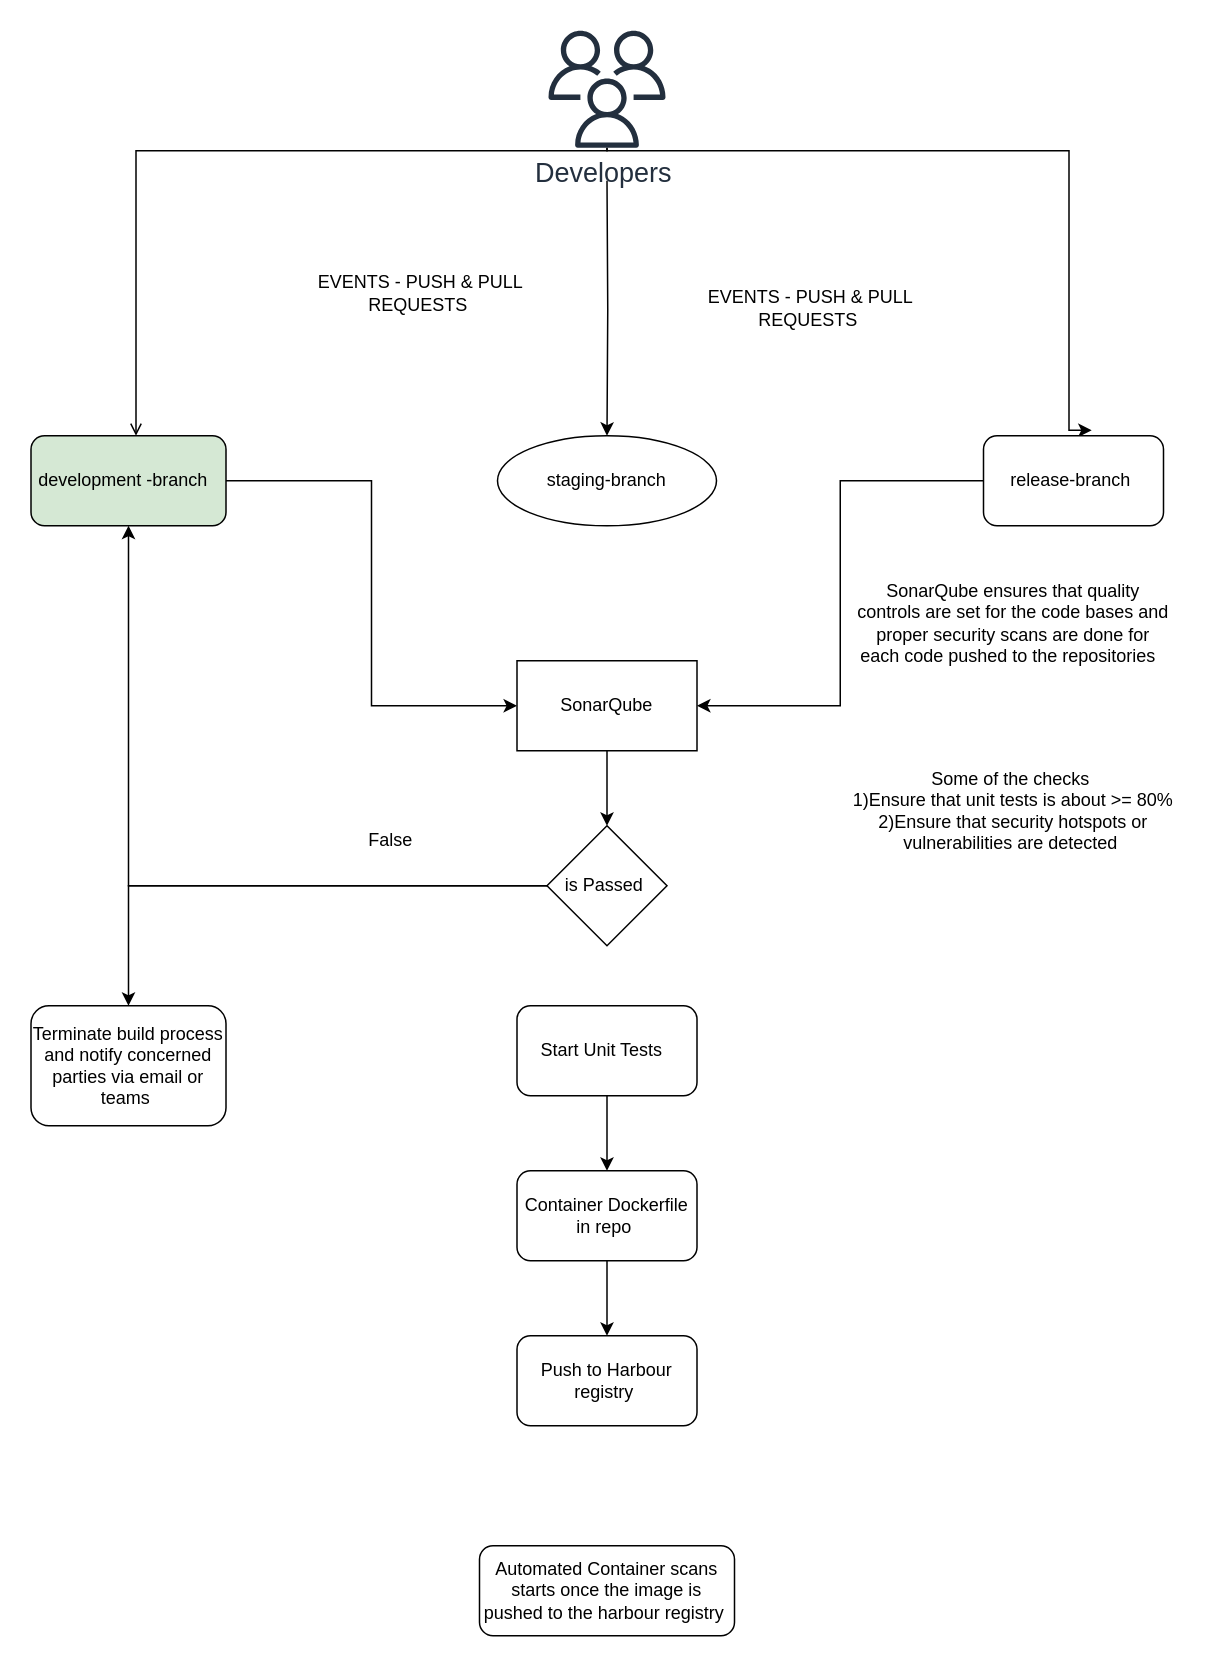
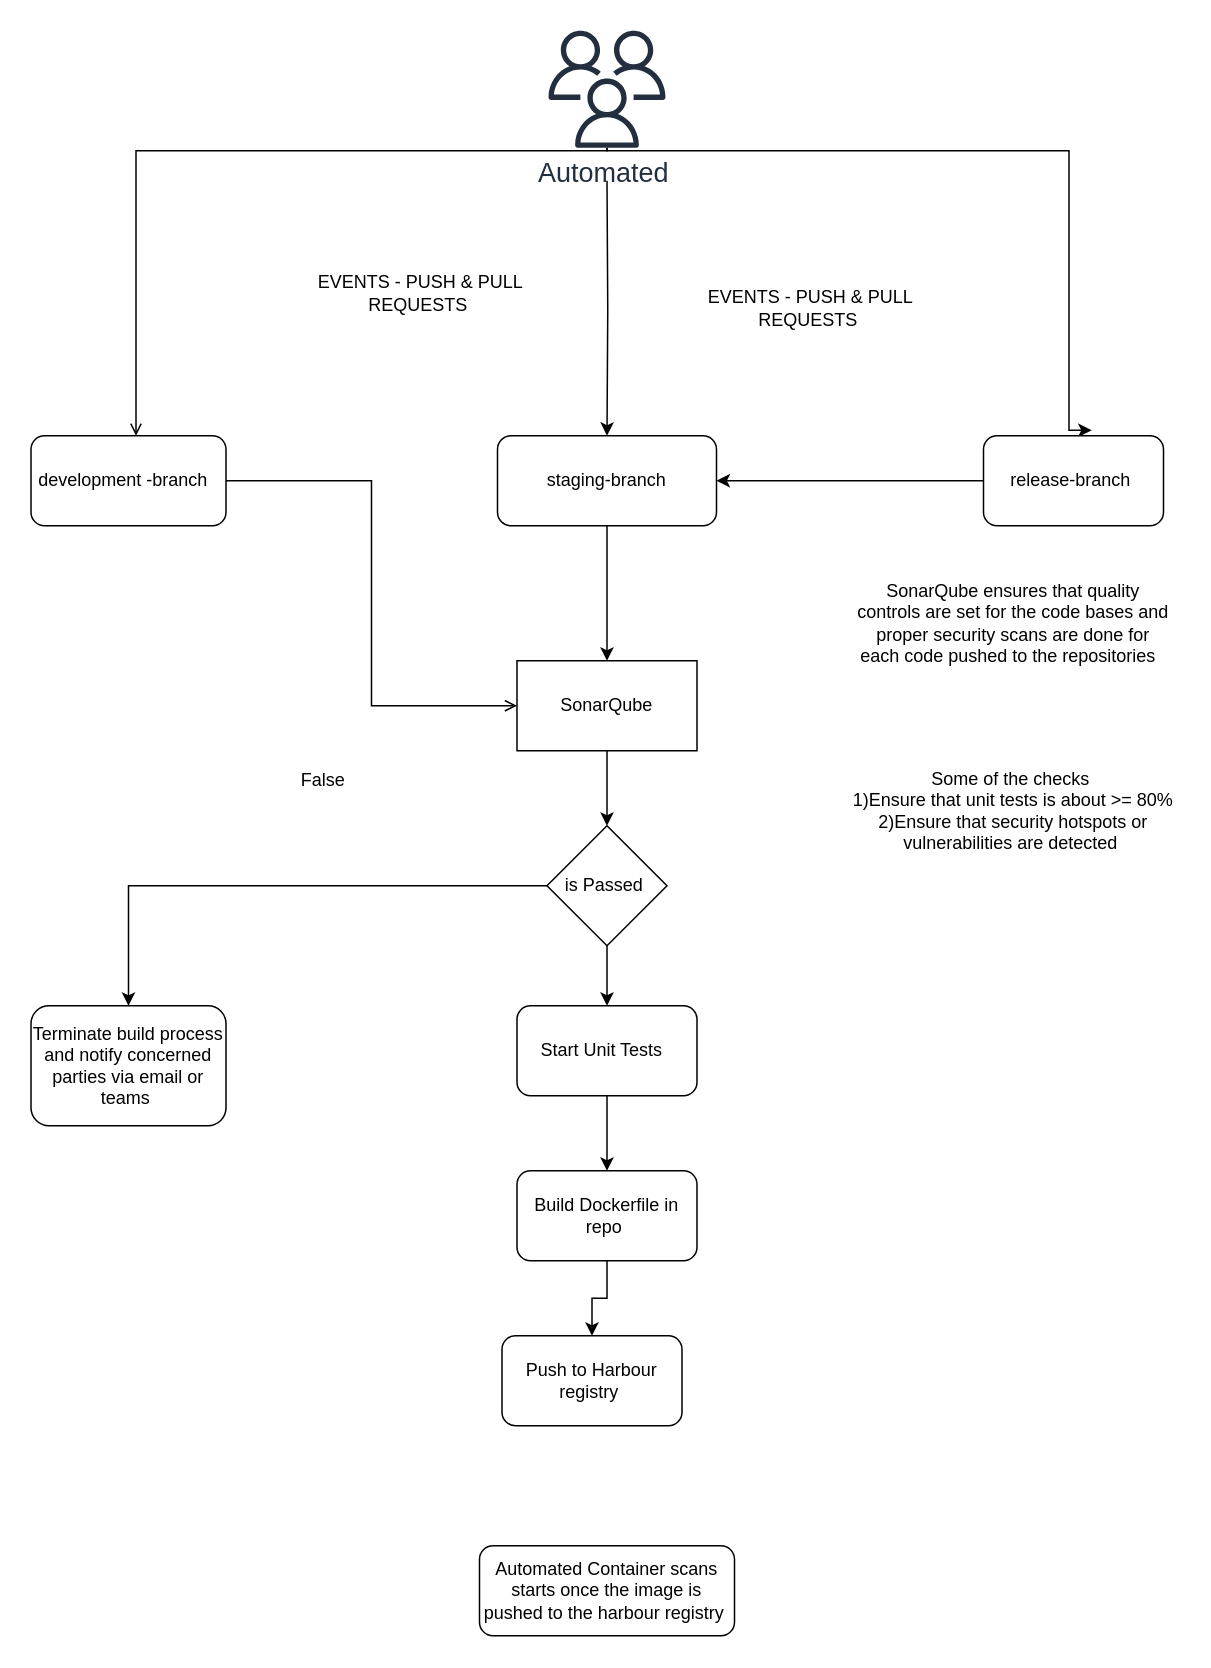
(608, 169) -> (608, 169)
(128, 481) -> (128, 481)
(607, 481) -> (607, 481)
none -> (607, 588)
(840, 659) -> (784, 481)
(505, 706) -> (507, 706)
(128, 709) -> (607, 971)
(391, 841) -> (323, 781)
(607, 1216) -> (607, 1216)
(607, 1381) -> (592, 1381)
